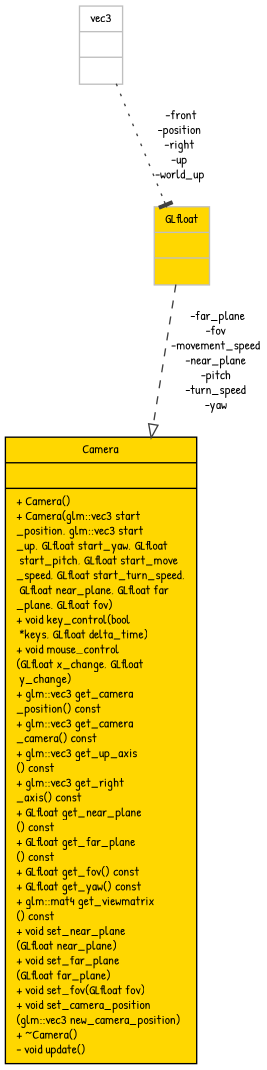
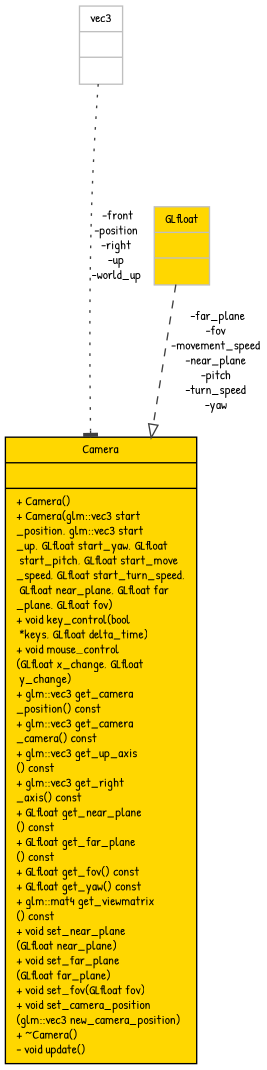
(140, 142) -> (90, 257)
